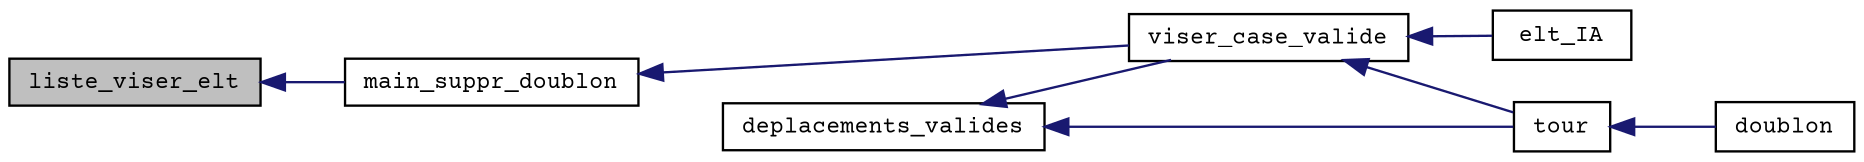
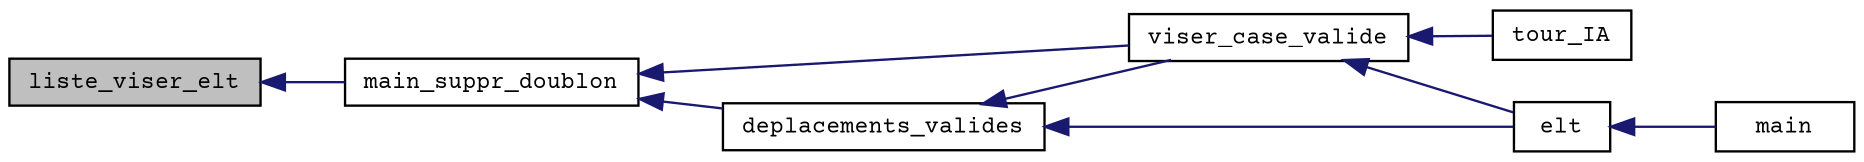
(1562, 35) -> (1562, 35)
none -> (693, 105)
(1562, 127) -> (1562, 127)
(1785, 127) -> (1785, 127)
